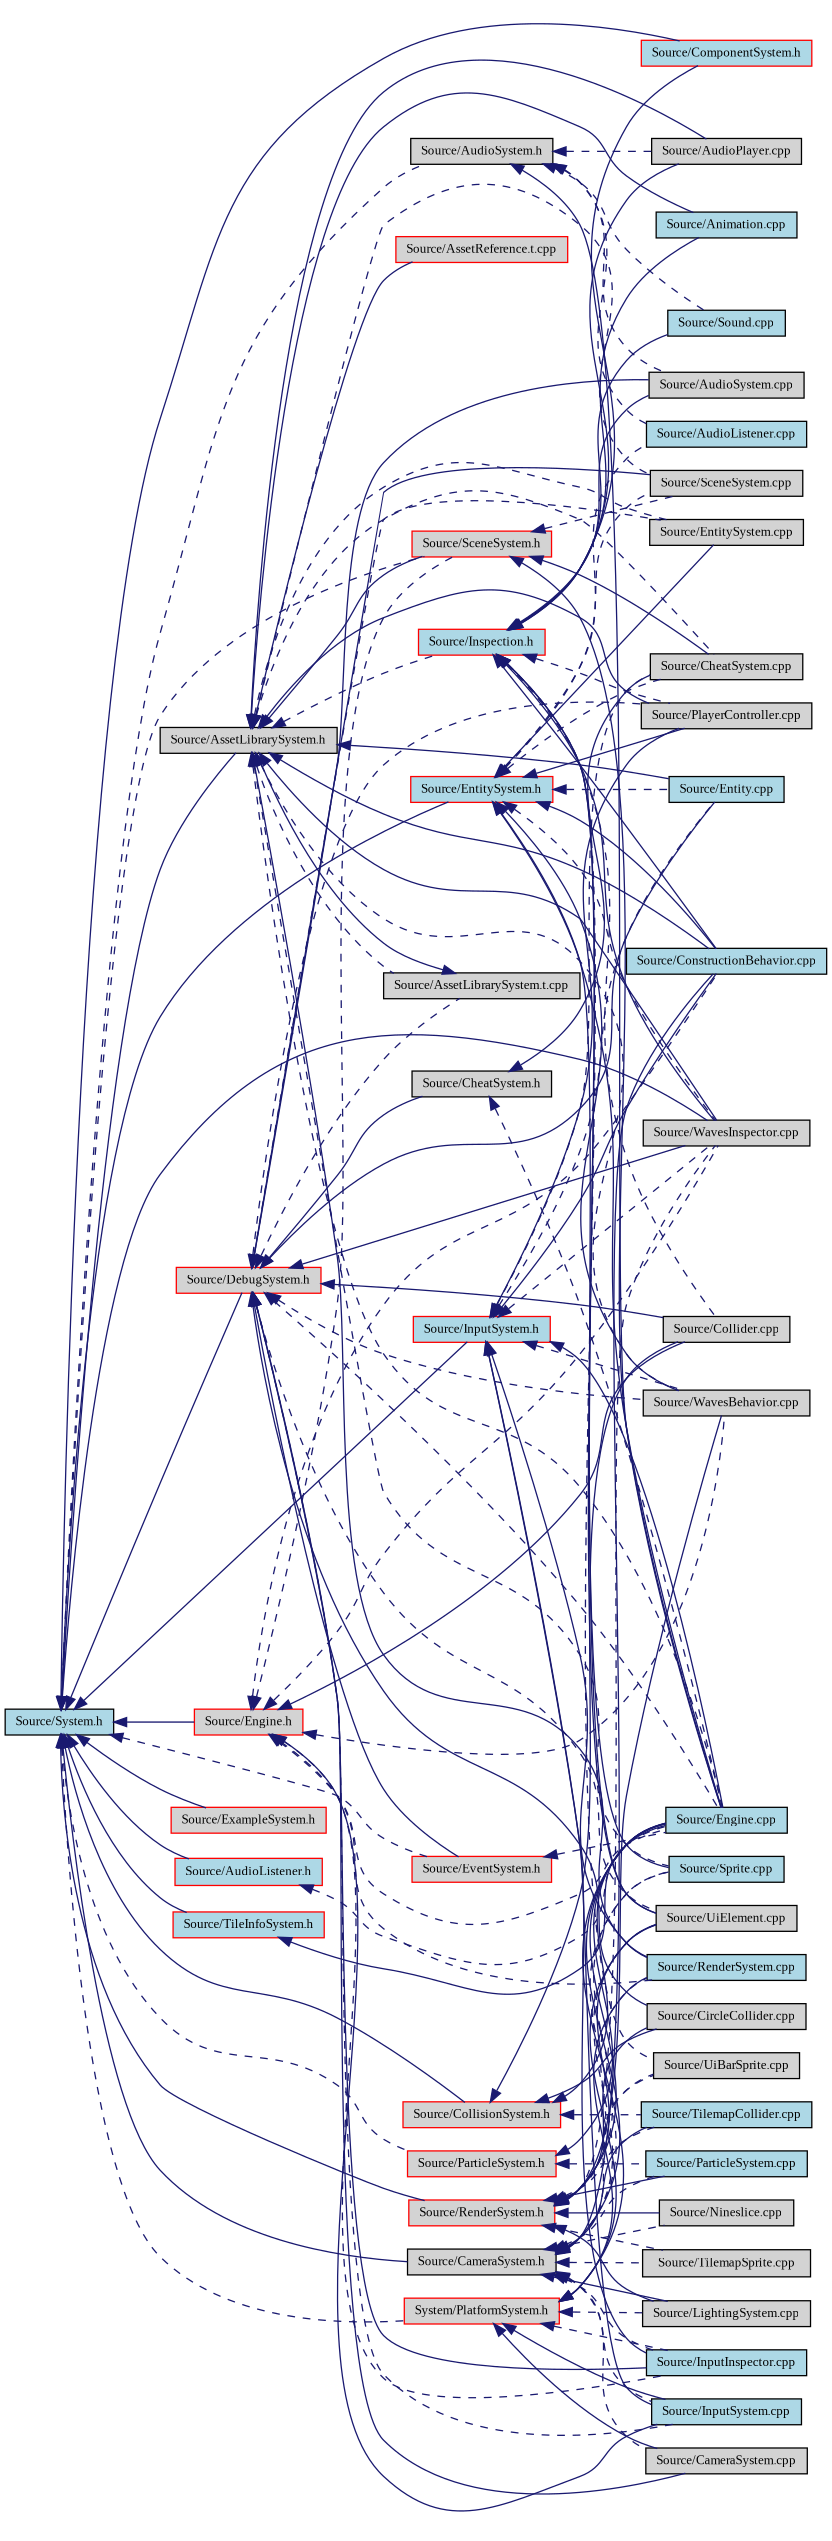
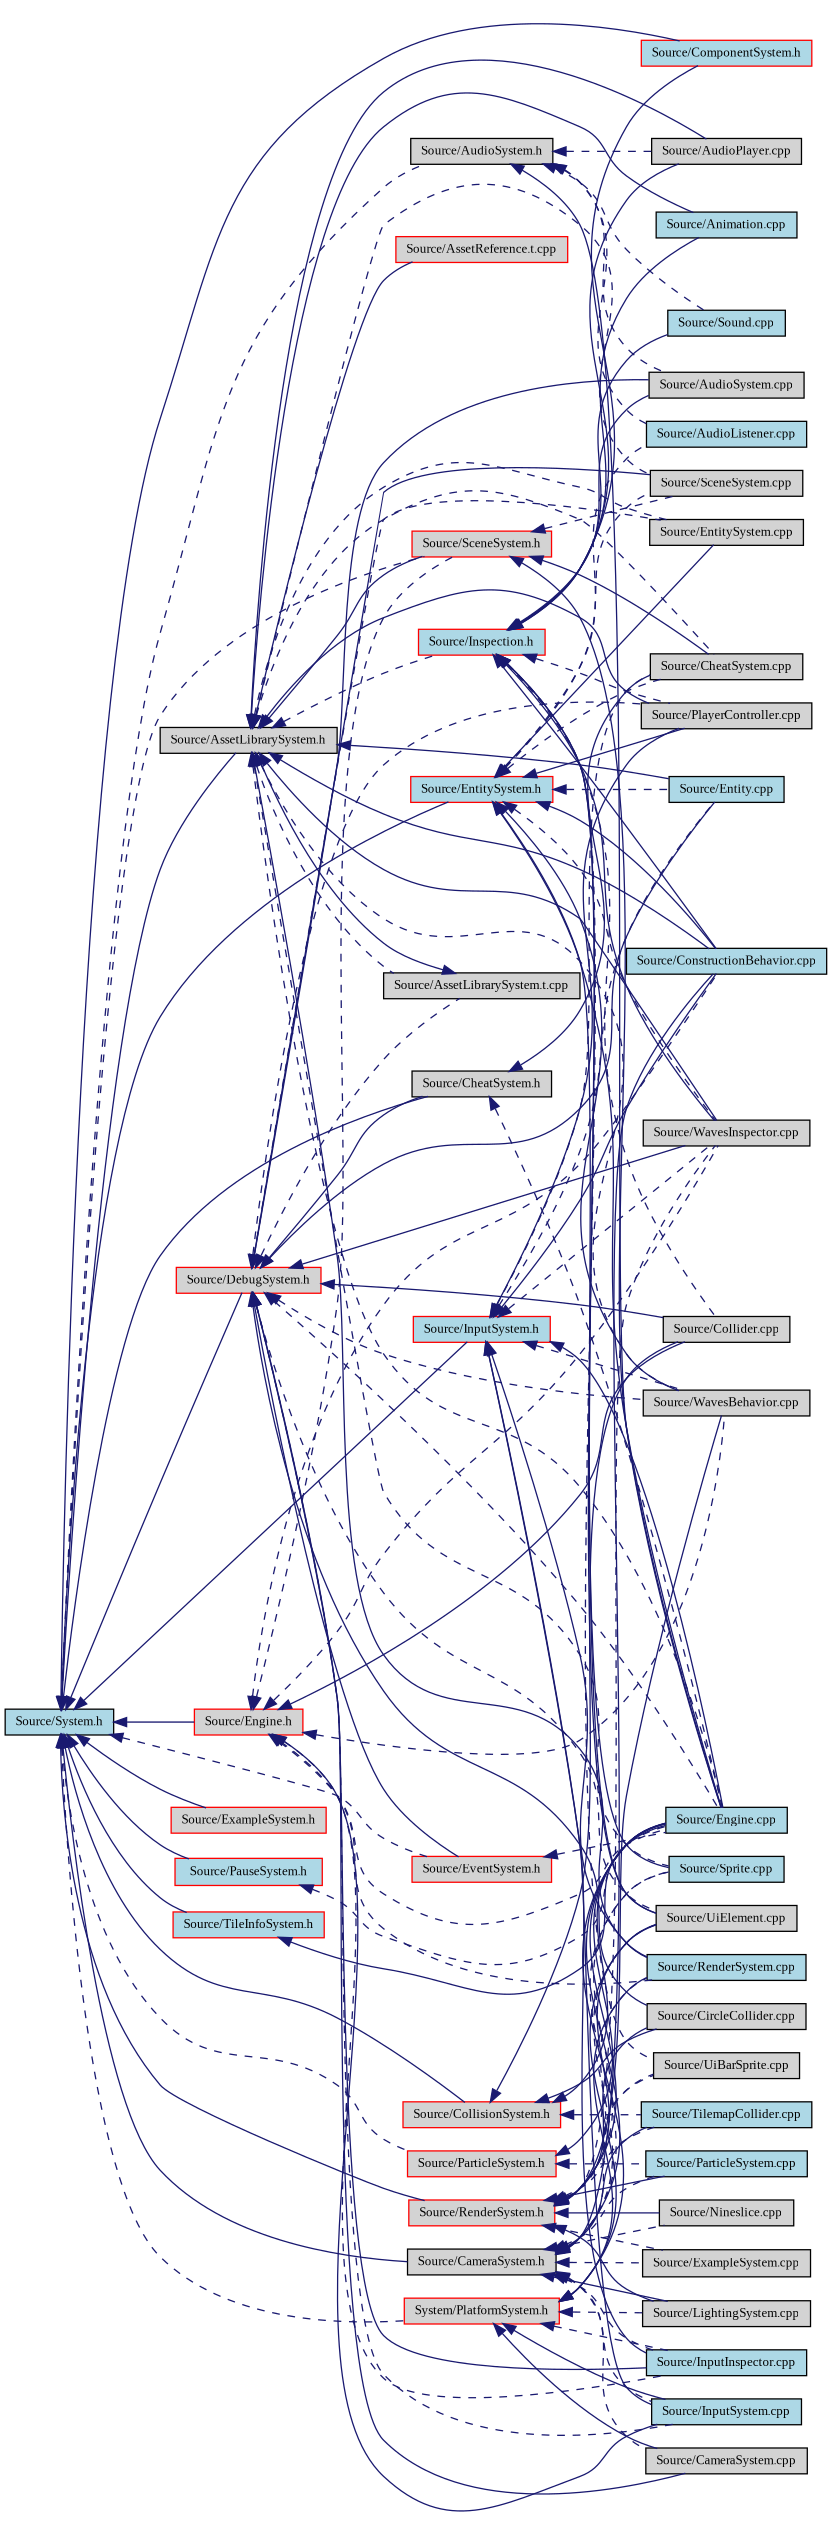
(185, 1144) -> (133, 1318)
(249, 1872) -> (249, 1872)
(727, 2263) -> (727, 2263)
